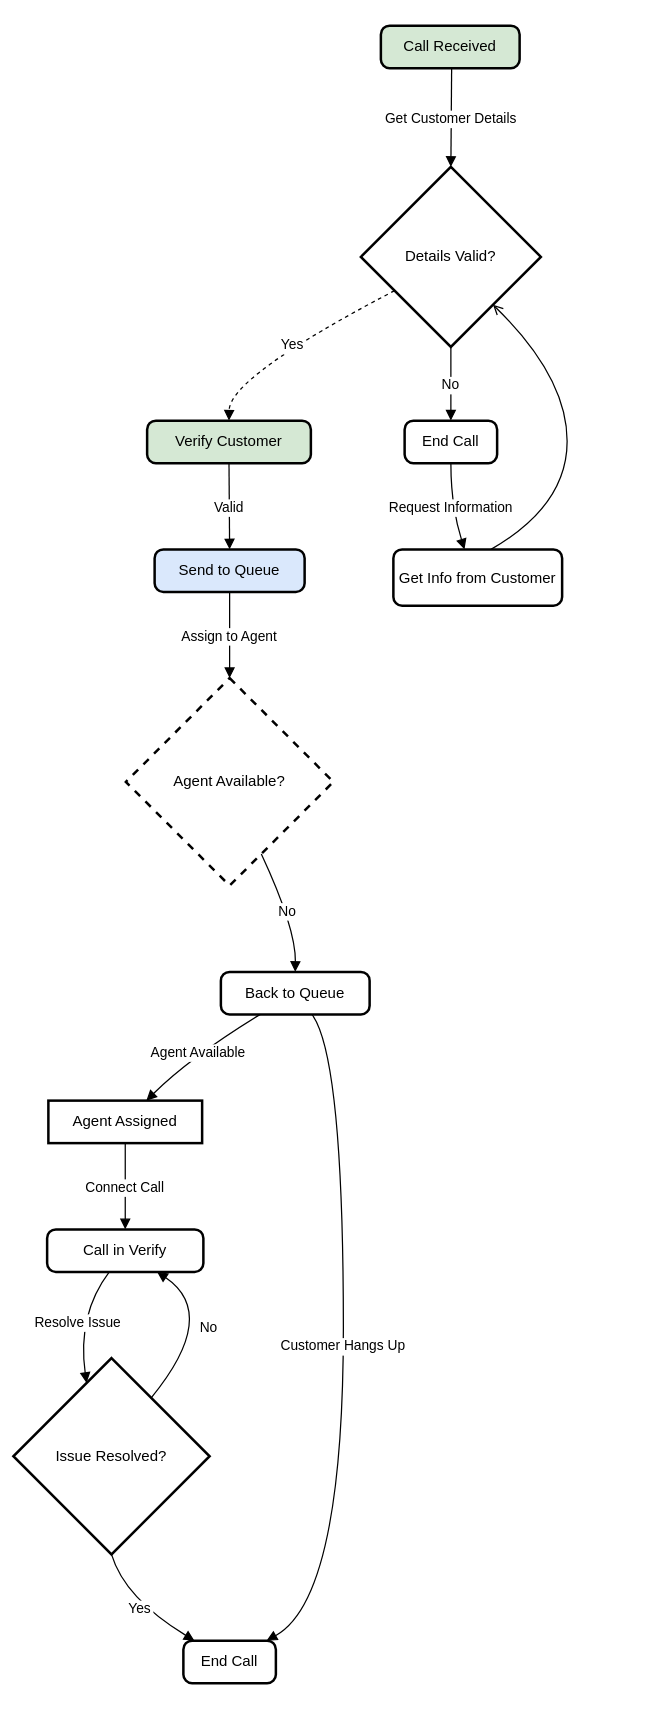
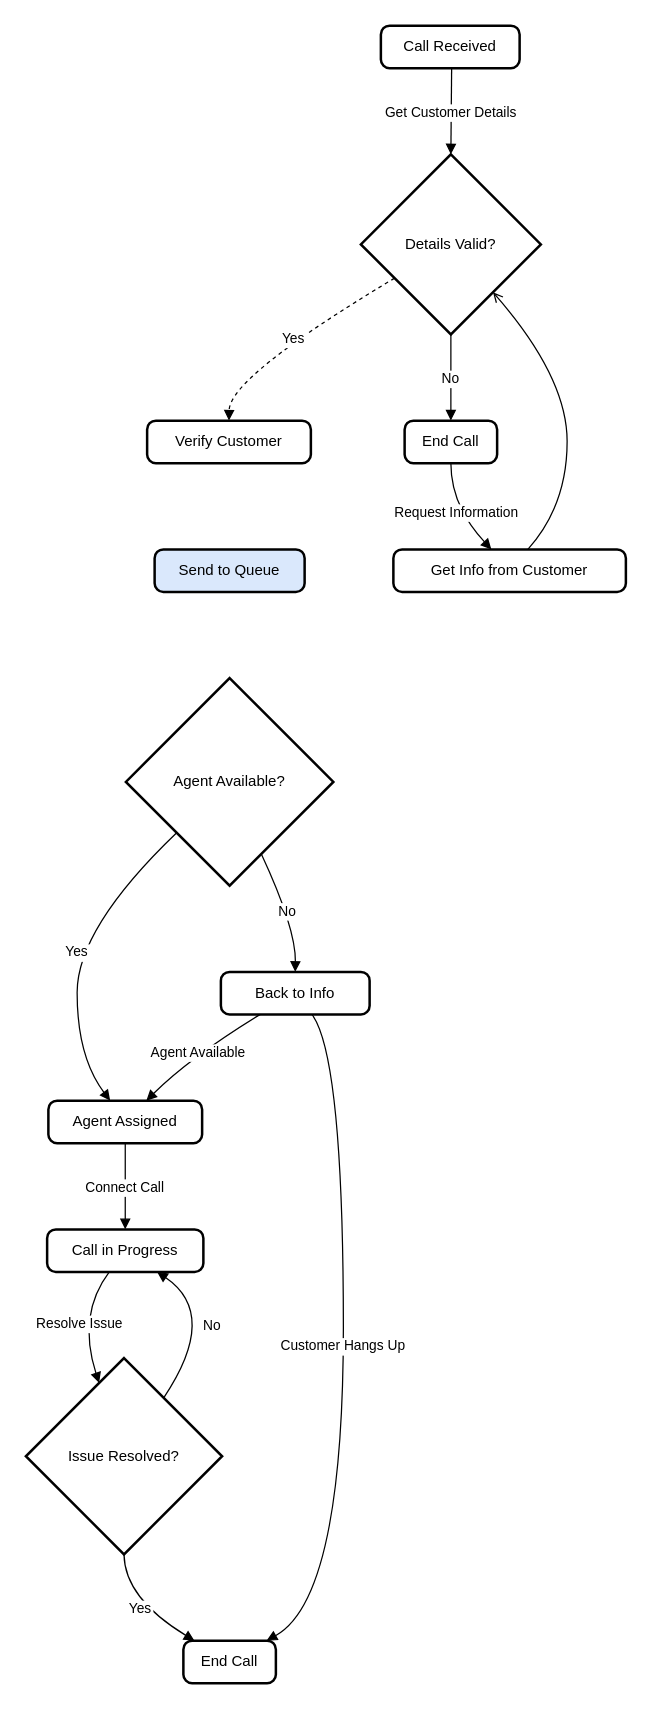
(450, 47) -> (450, 47)
(451, 257) -> (451, 244)
(229, 442) -> (229, 442)
(229, 501) -> none
(478, 578) -> (509, 571)
(229, 630) -> none
(229, 782) -> (229, 782)
none -> (87, 949)
(295, 993) -> (295, 993)
(125, 1122) -> (125, 1122)
(125, 1251) -> (125, 1251)
(111, 1456) -> (124, 1456)
